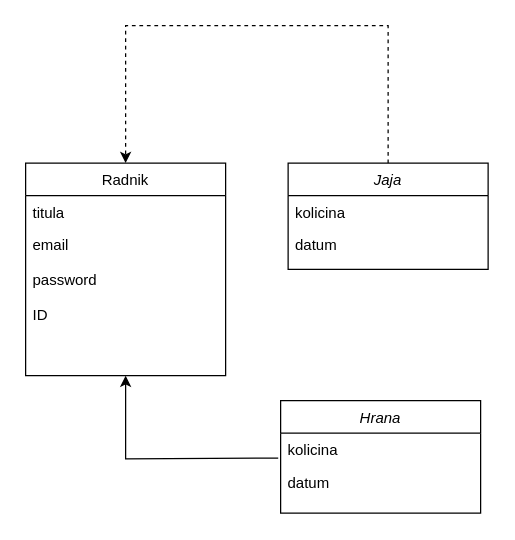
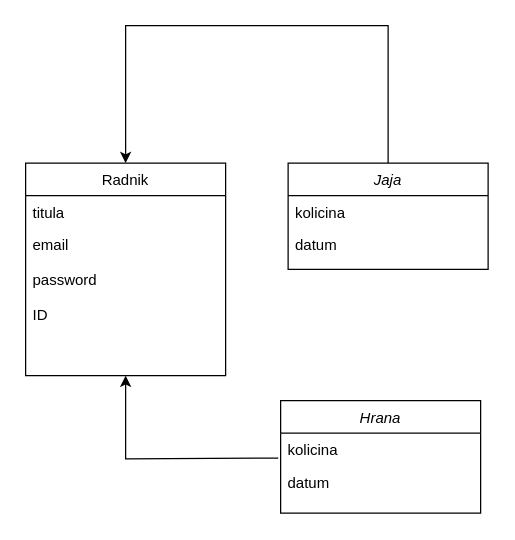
(262, 26) -> (262, 26)
